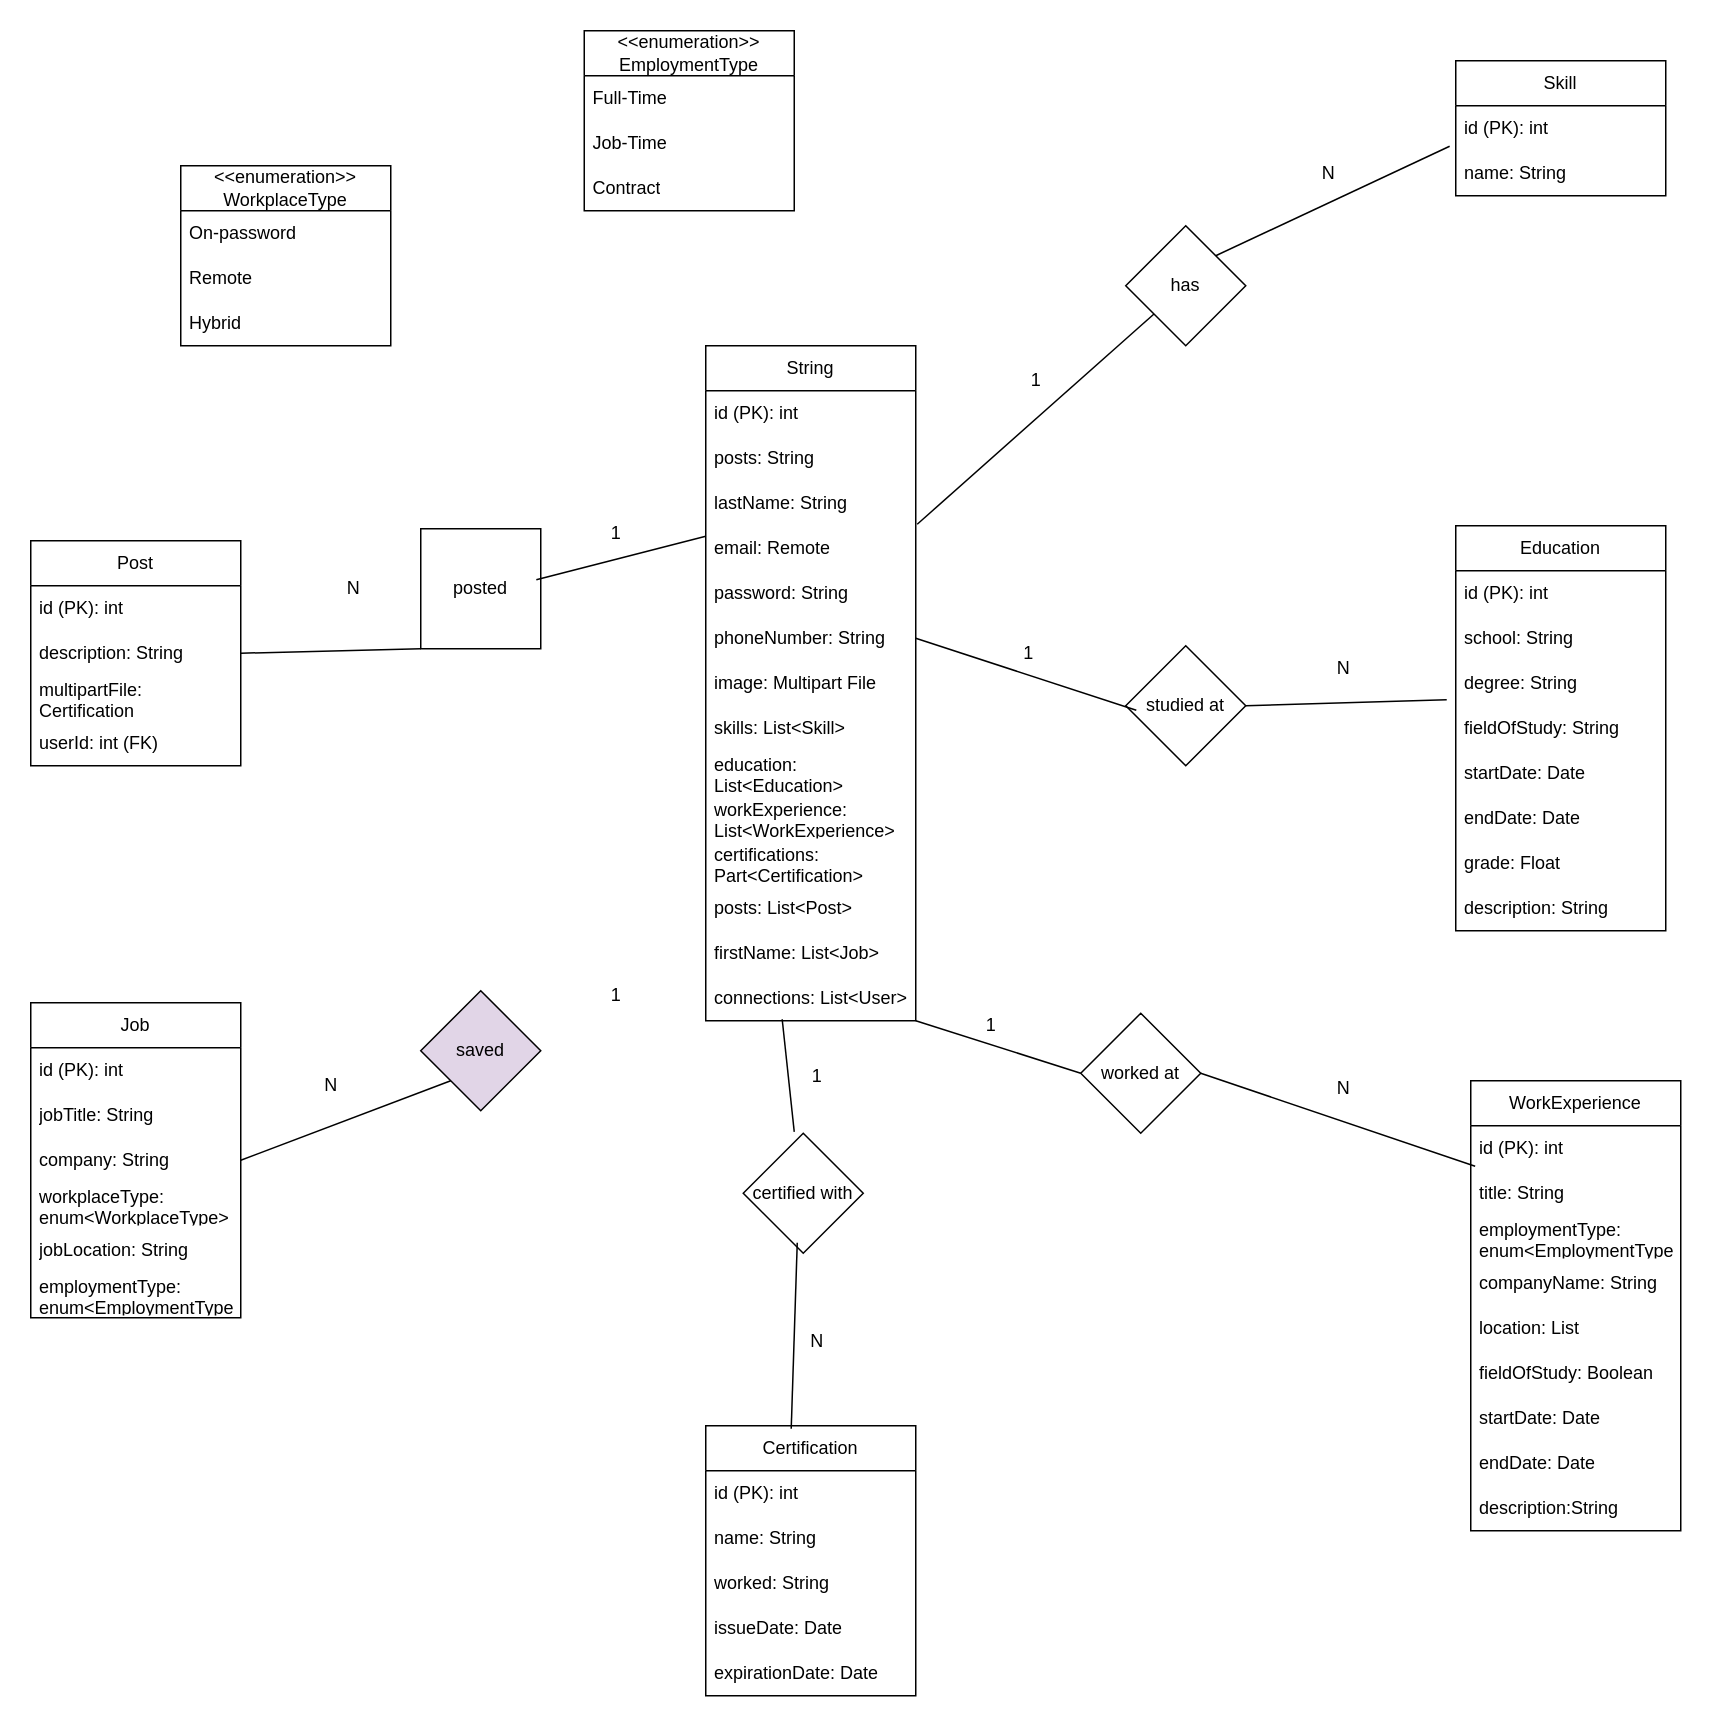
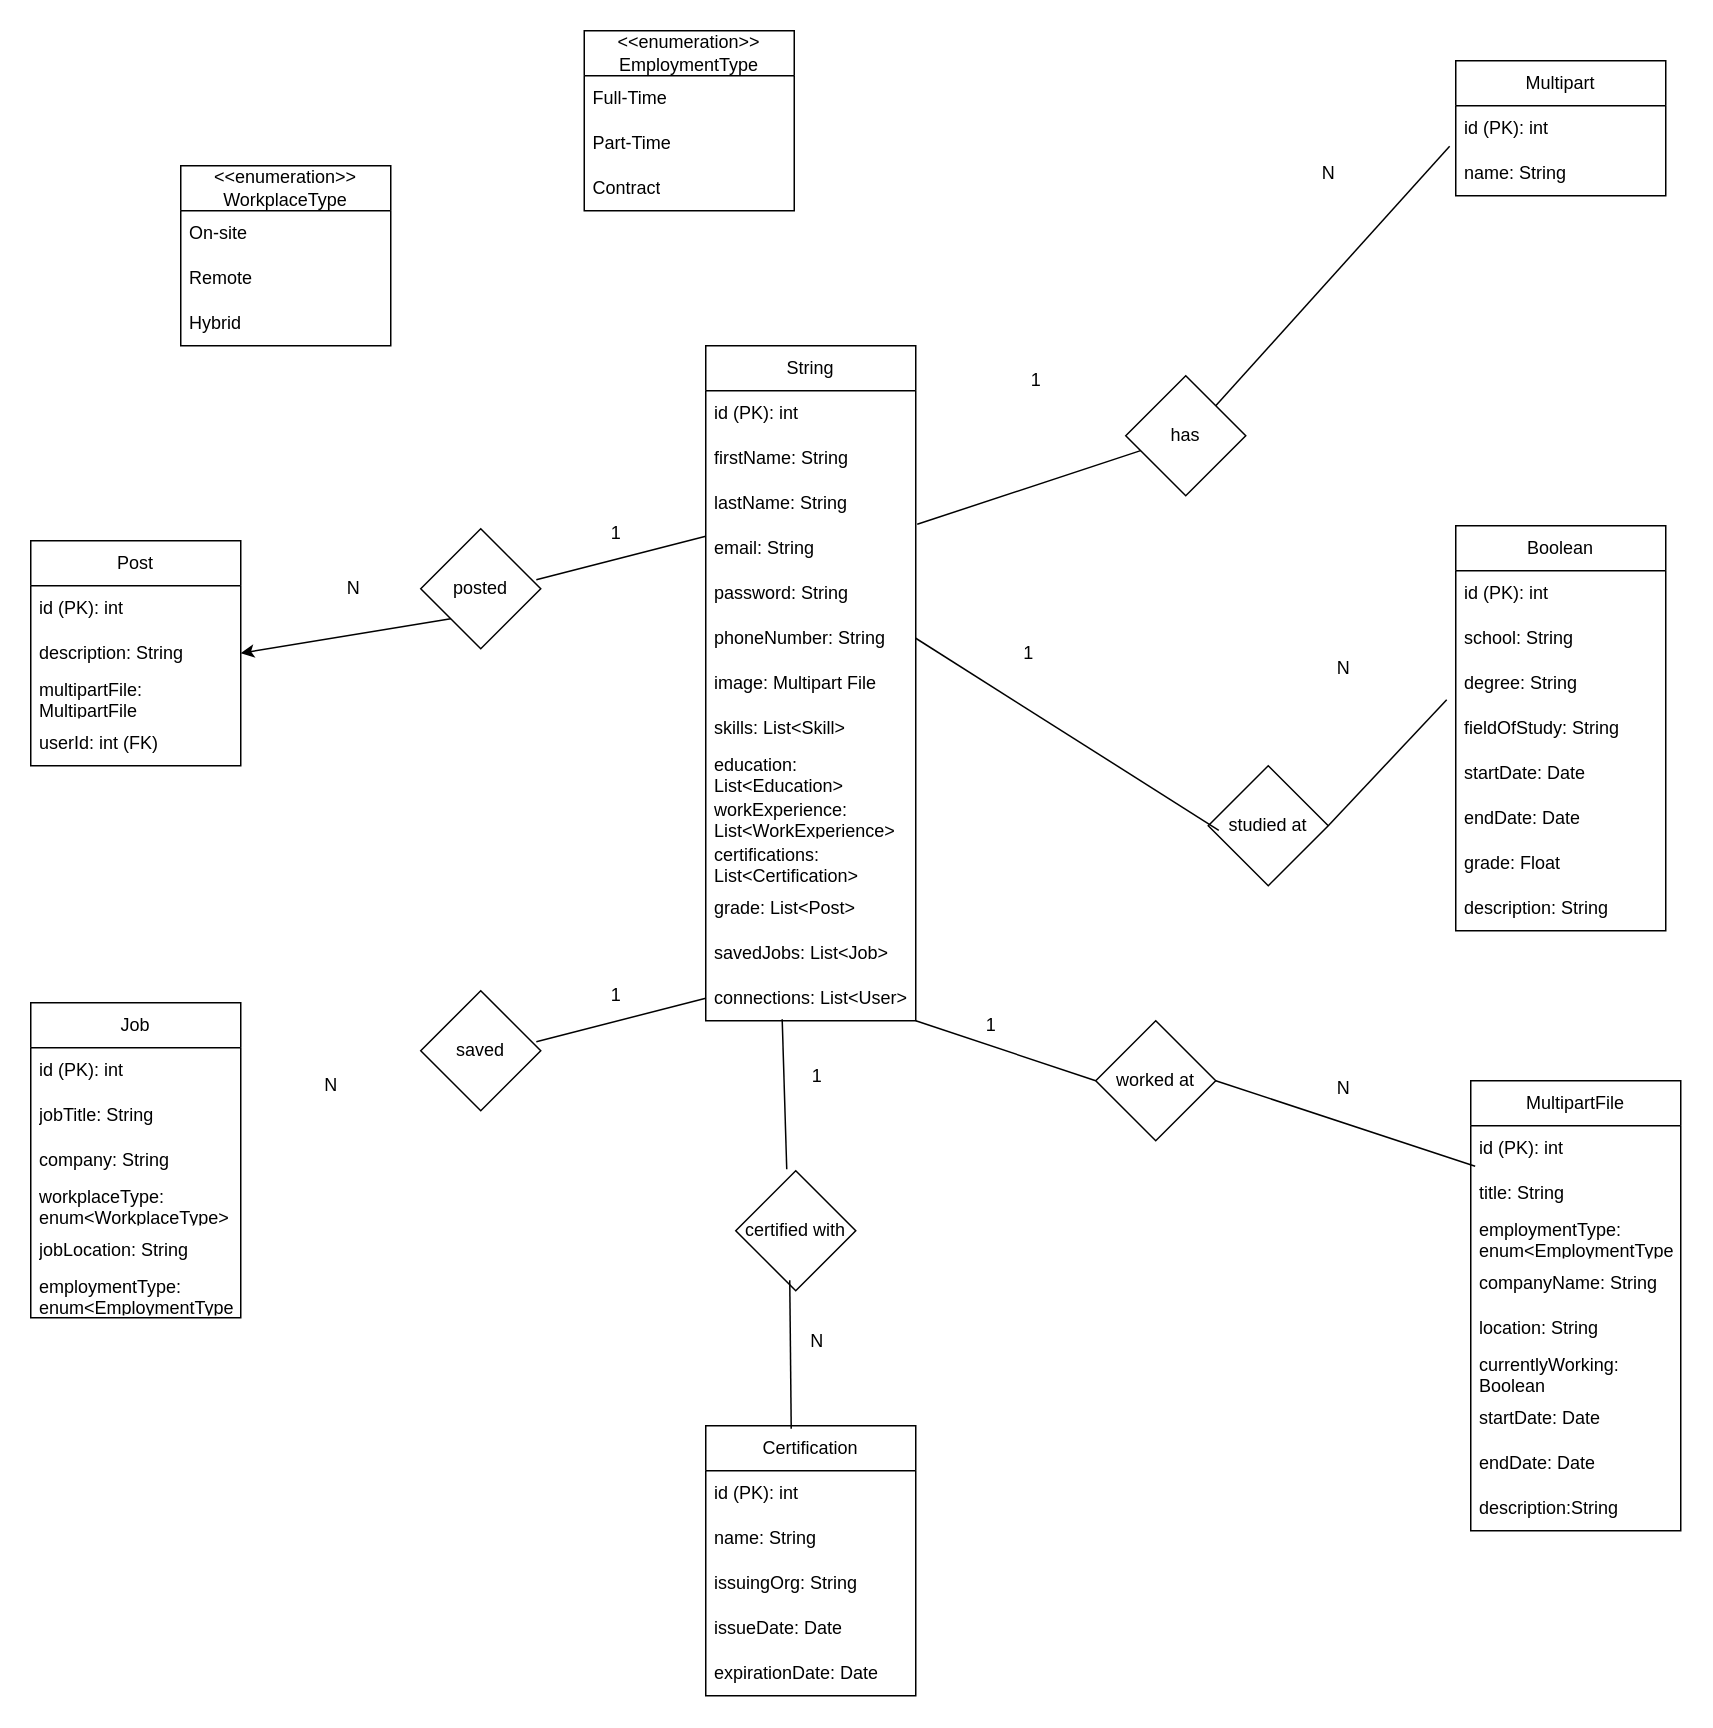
(1561, 83) -> (1561, 83)
(631, 143) -> (636, 143)
(245, 233) -> (223, 233)
(1186, 286) -> (1186, 436)
(773, 458) -> (791, 458)
(771, 548) -> (769, 548)
(1561, 548) -> (1561, 548)
(481, 589) -> (481, 589)
(332, 651) -> (351, 635)
(137, 698) -> (137, 698)
(1186, 706) -> (1268, 826)
(812, 863) -> (812, 863)
(793, 908) -> (793, 908)
(806, 953) -> (809, 953)
none -> (620, 1020)
(481, 1051) -> (481, 1051)
(1141, 1073) -> (1156, 1081)
(1576, 1103) -> (1576, 1103)
(347, 1120) -> none
(803, 1193) -> (796, 1231)
(1539, 1328) -> (1549, 1328)
(1574, 1373) -> (1577, 1373)
(778, 1583) -> (794, 1583)
